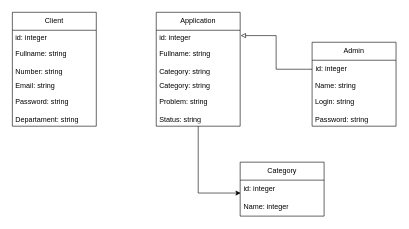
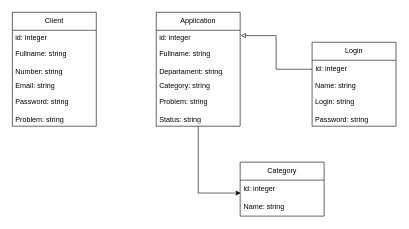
(354, 51) -> (354, 51)
(187, 54) -> (193, 54)
(49, 102) -> (43, 102)
(267, 207) -> (265, 207)
